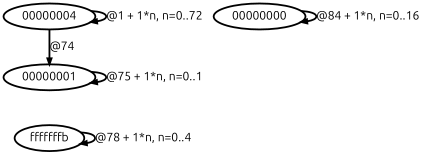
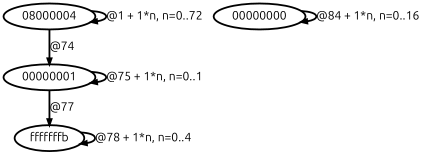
(49, 16) -> (49, 16)
none -> (49, 105)
